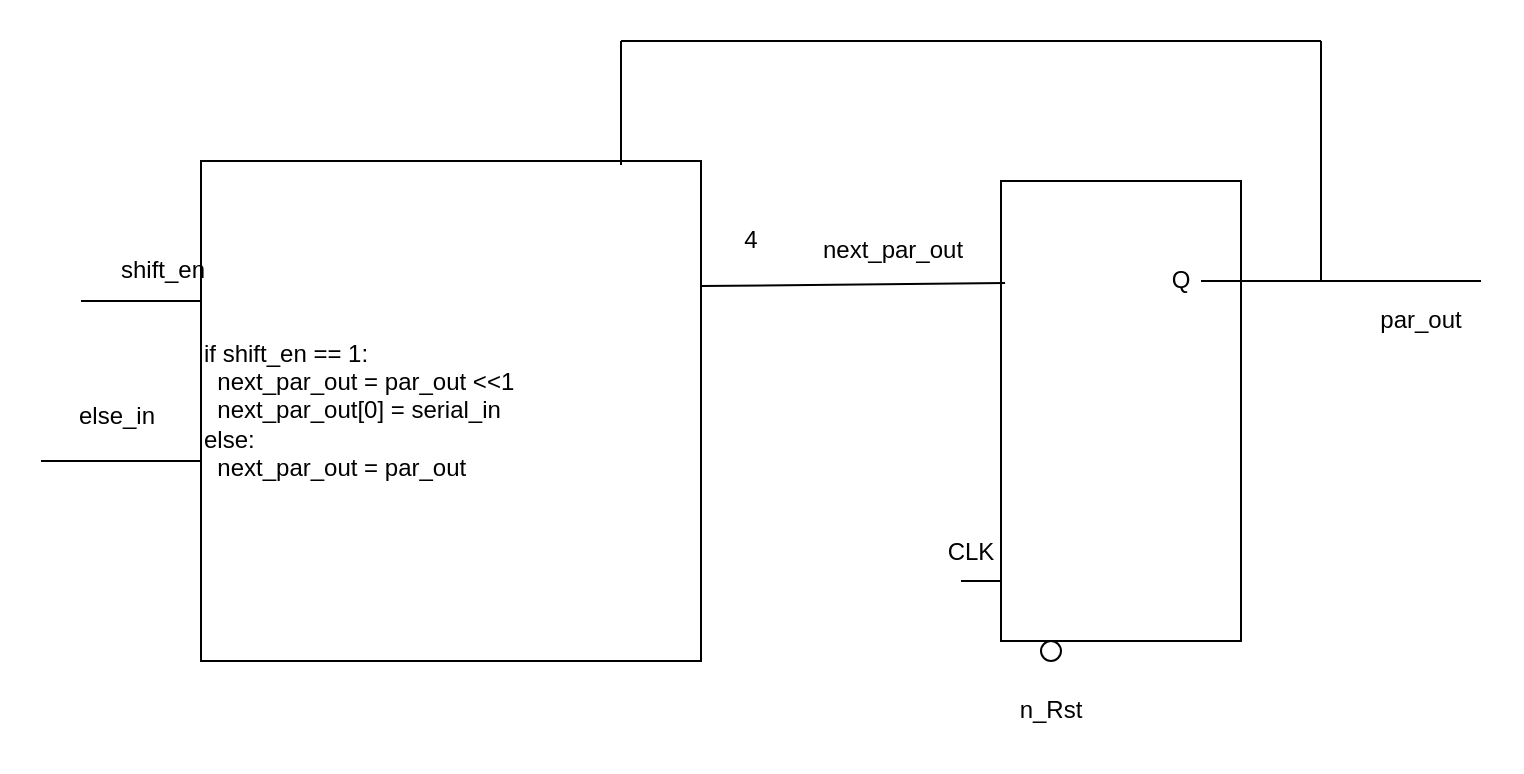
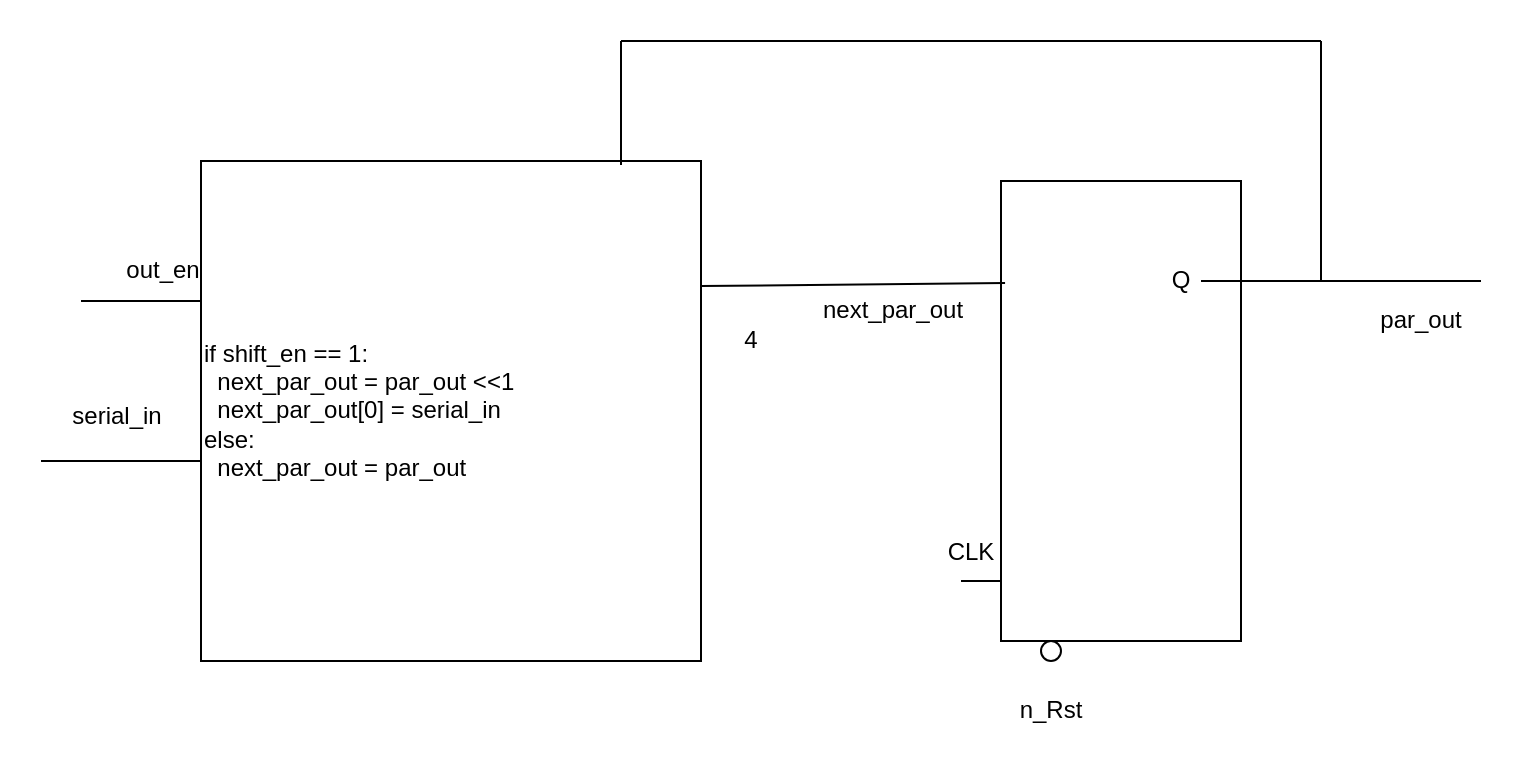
(751, 241) -> (751, 341)
(893, 251) -> (893, 311)
(164, 271) -> (164, 271)
(118, 417) -> (118, 417)
